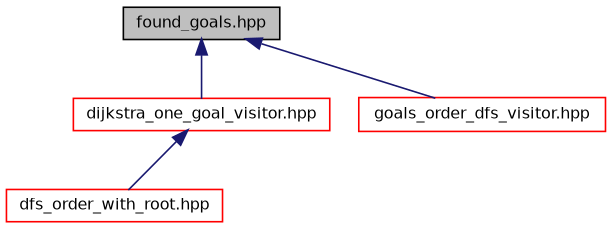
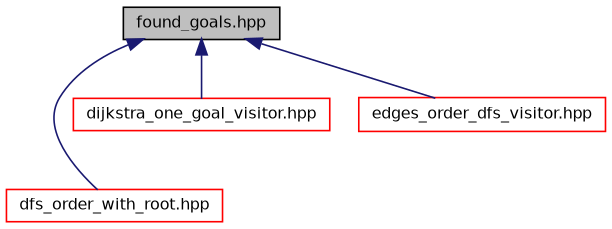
(482, 114) -> (482, 114)
(152, 166) -> (56, 107)
